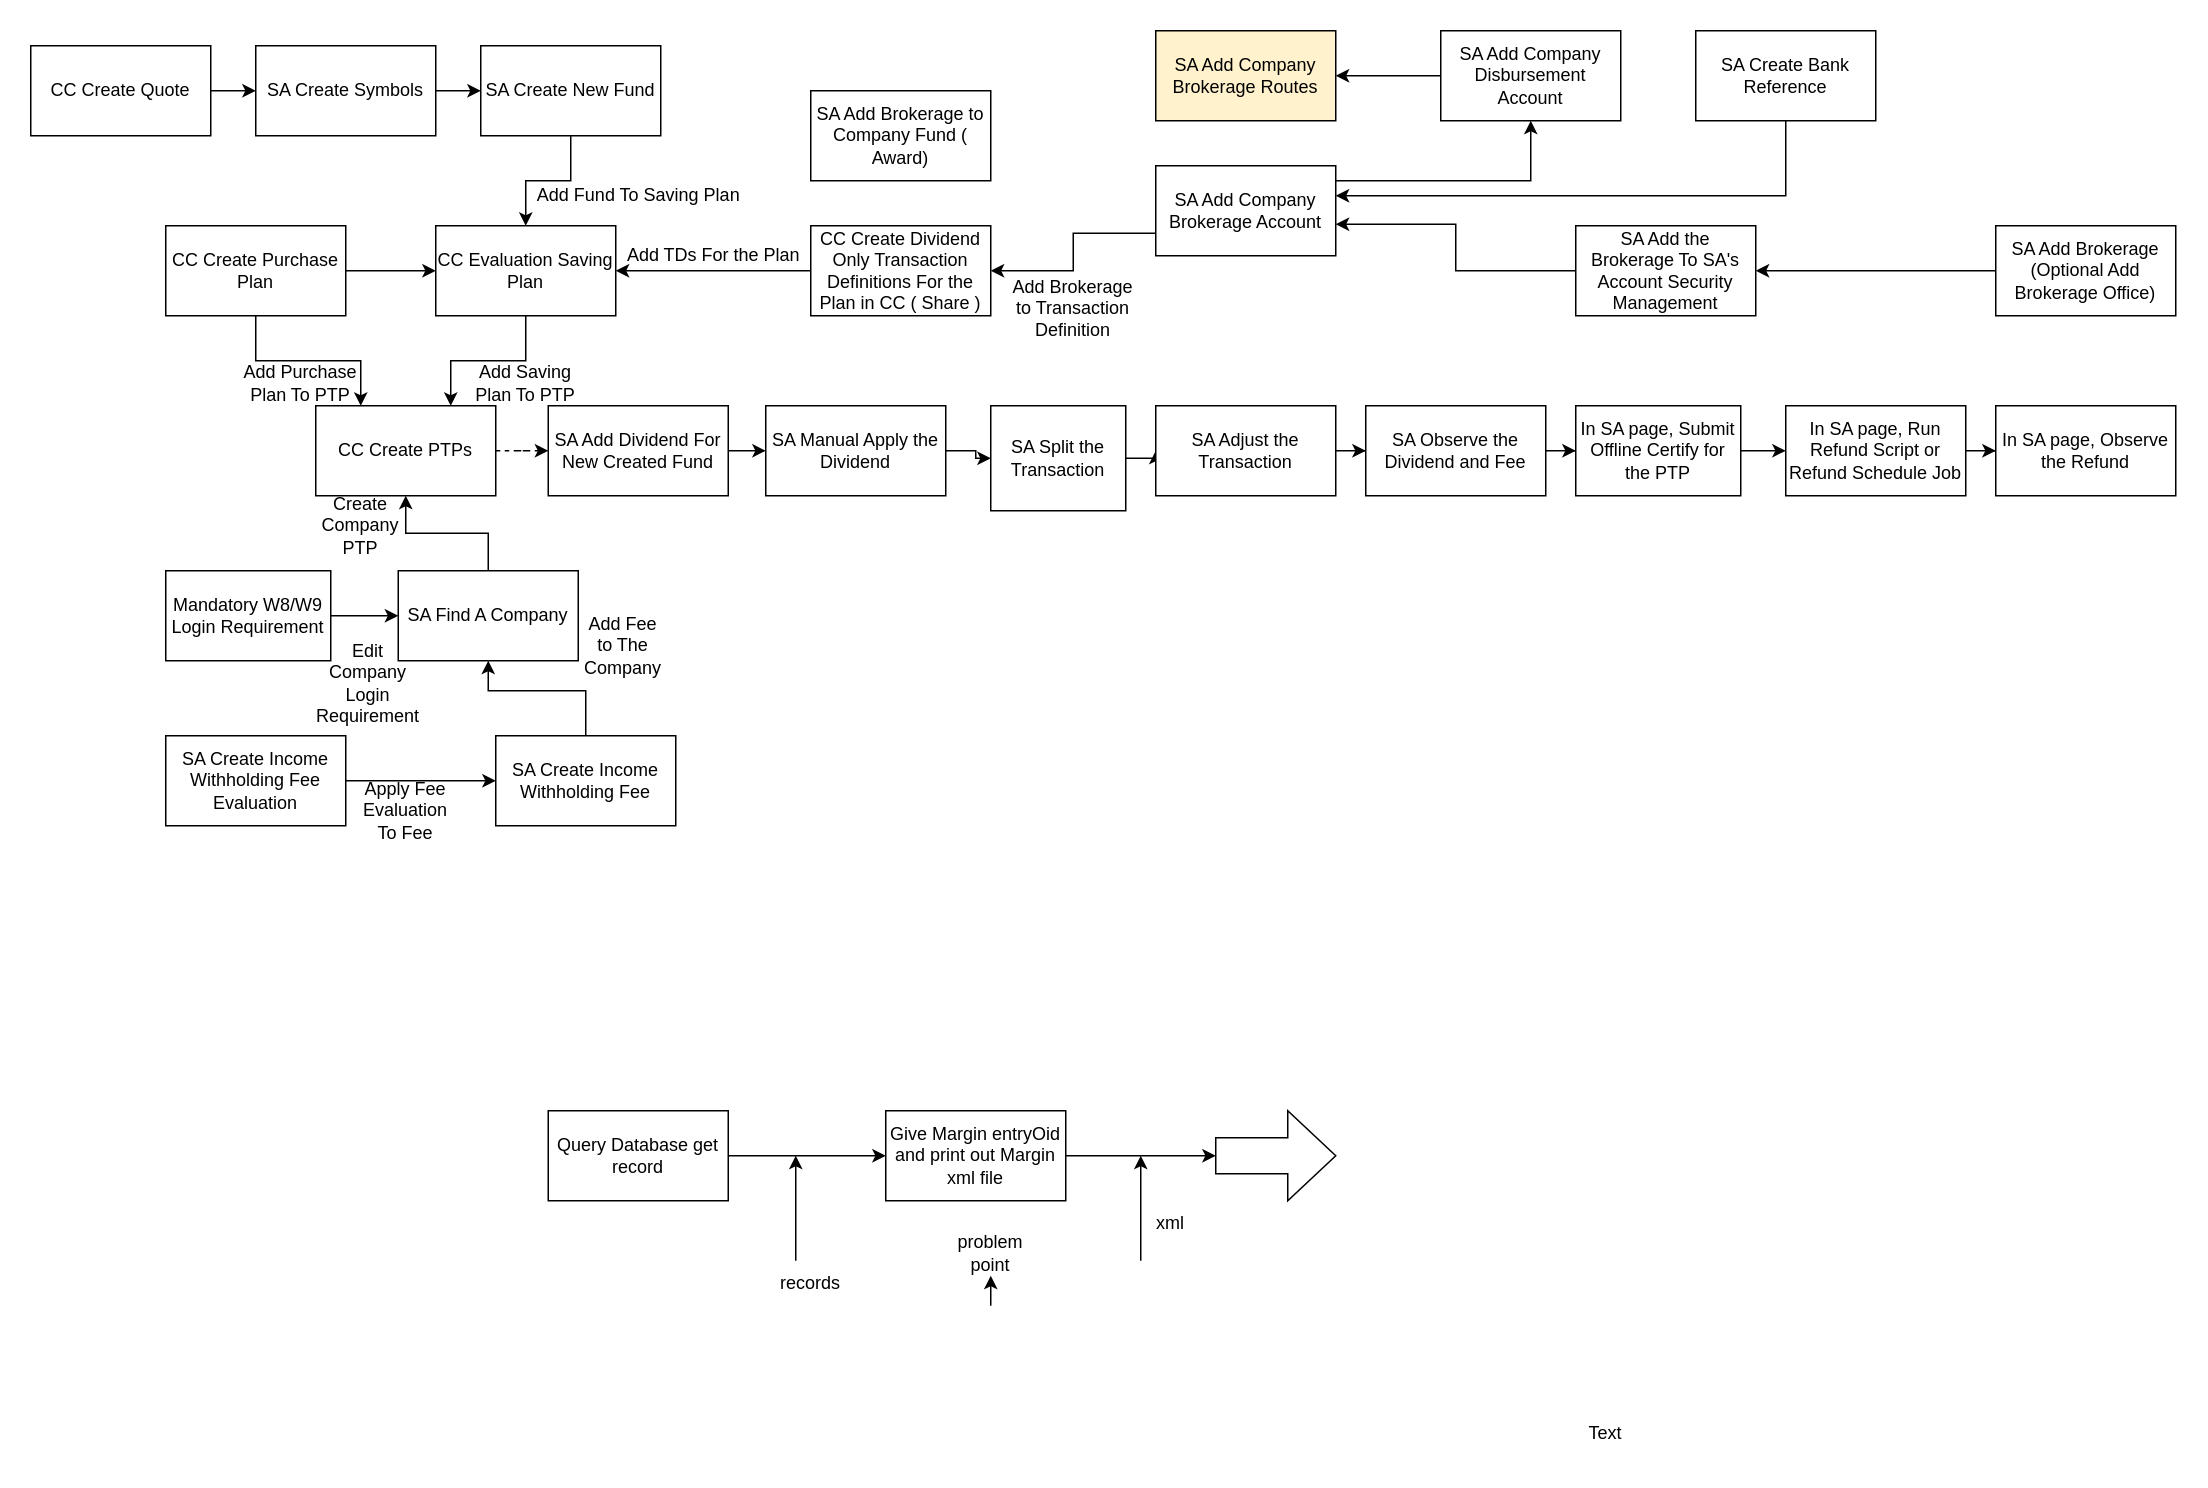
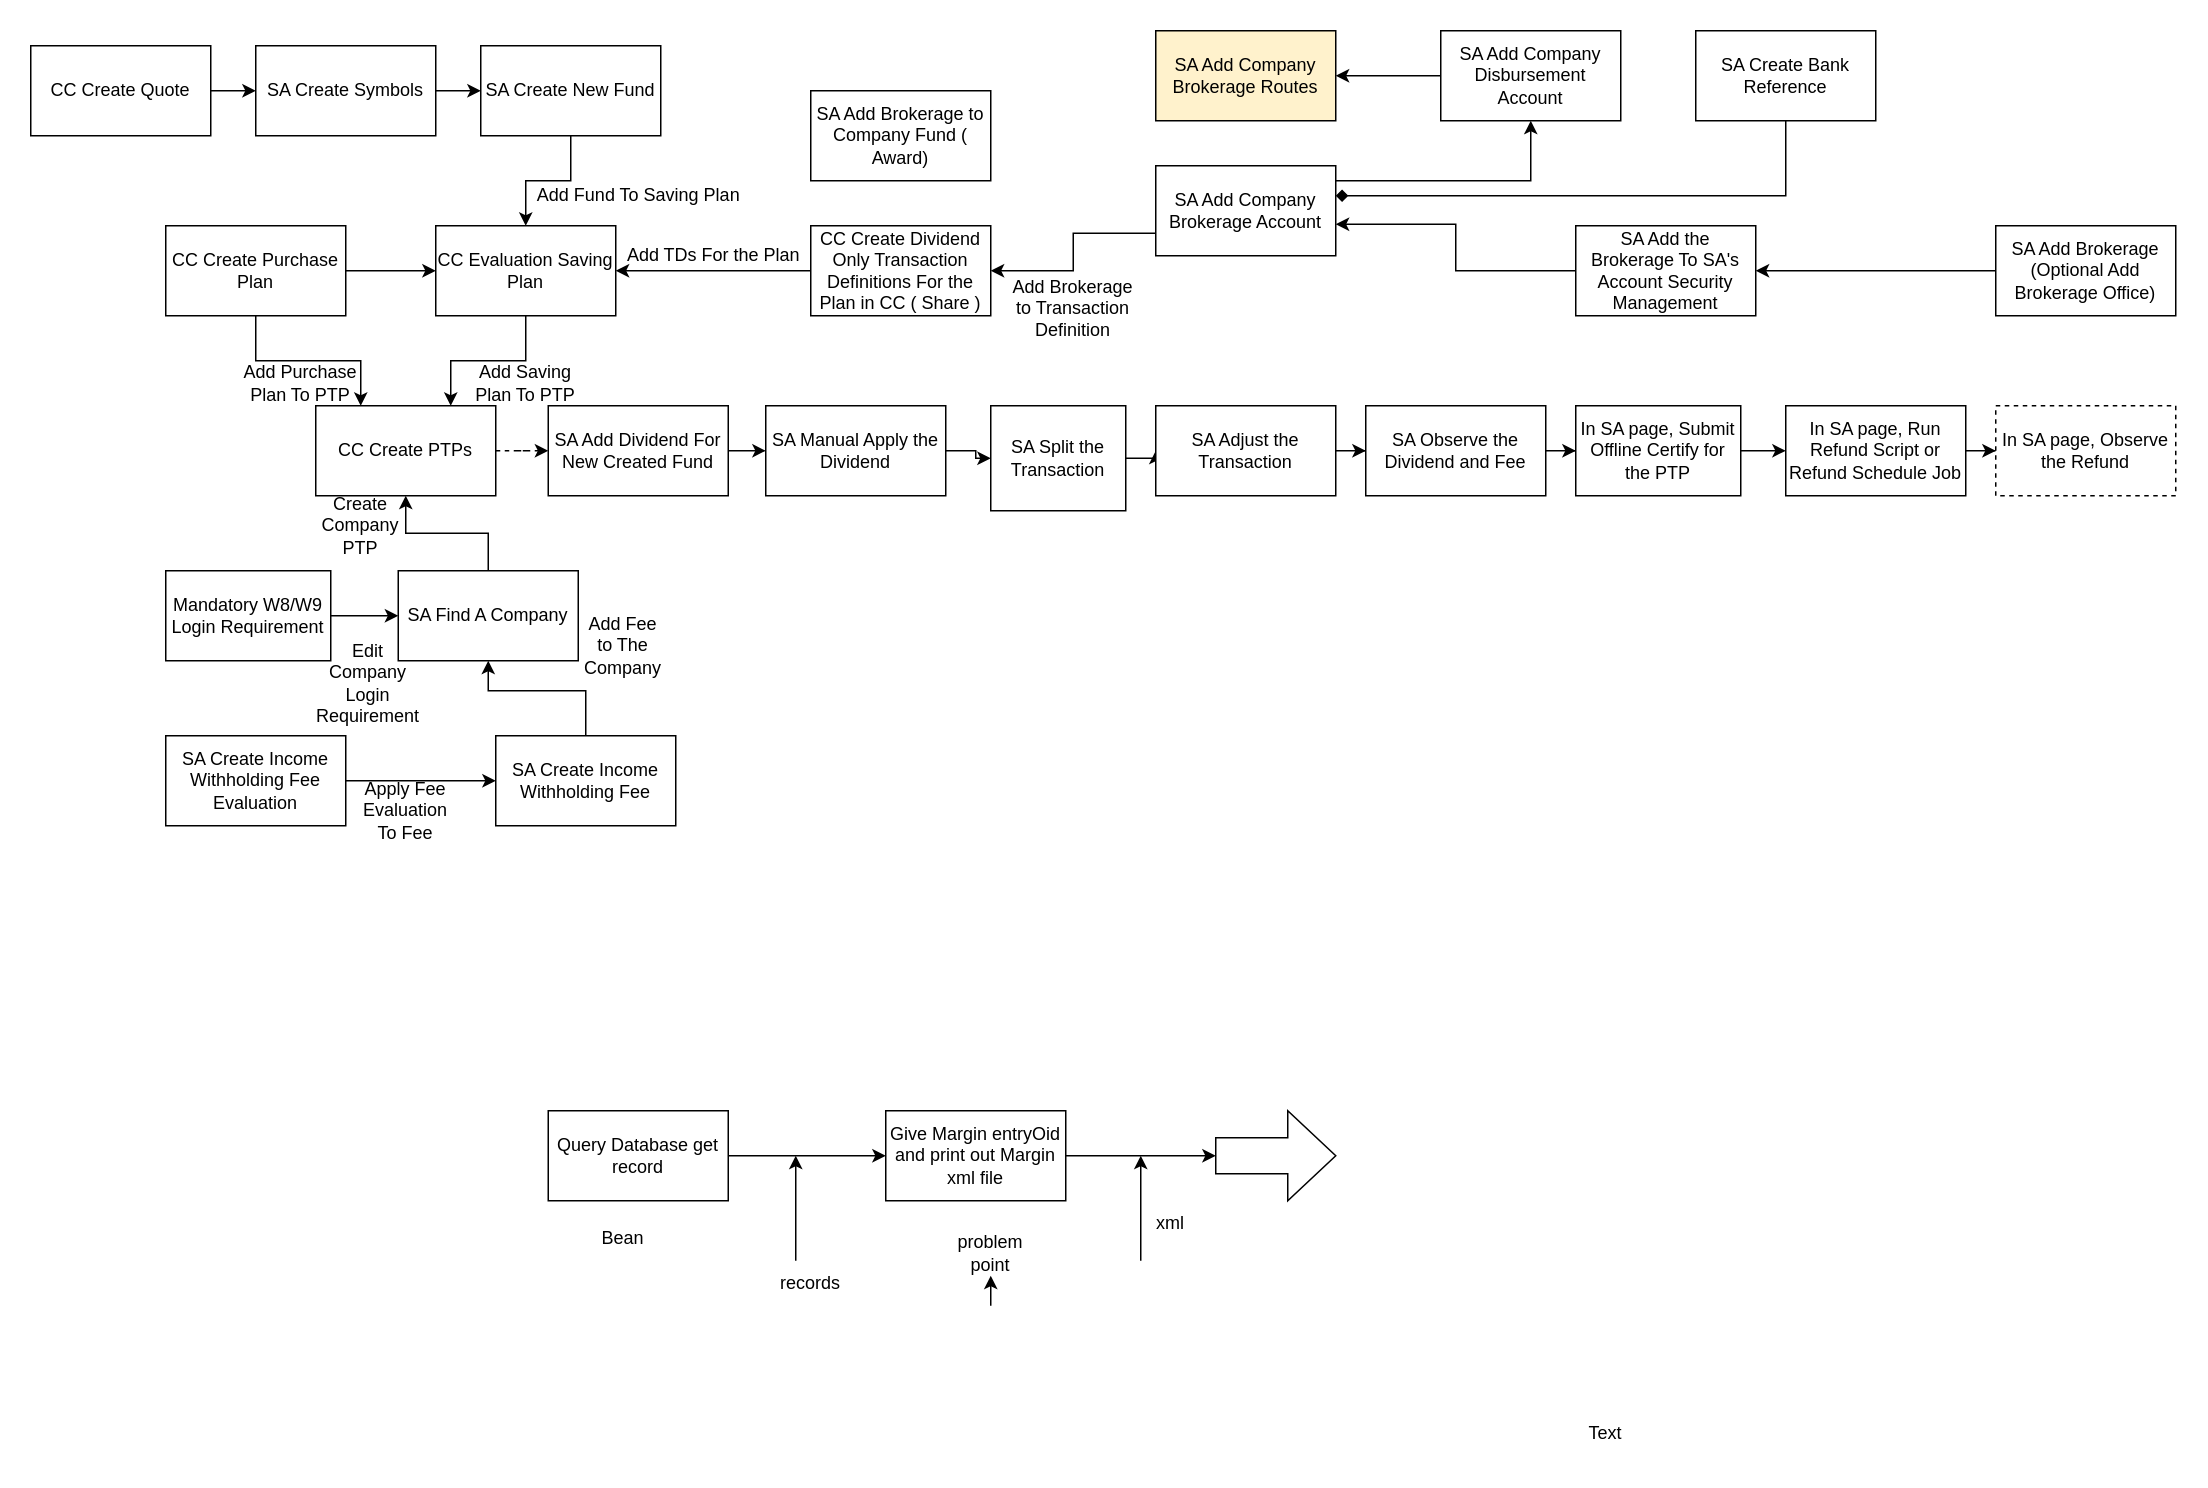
(1347, 196) -> (1348, 196)
(2086, 451) -> (2086, 451)
none -> (623, 1238)
